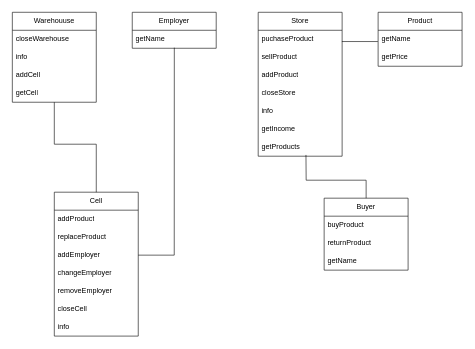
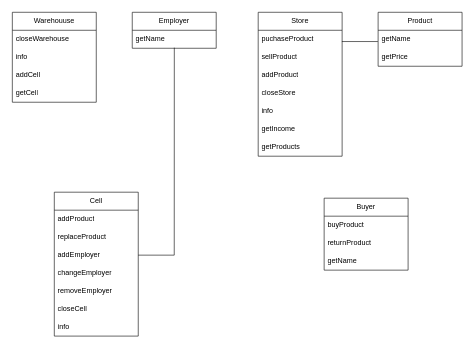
(79, 144) -> none
(334, 180) -> none
